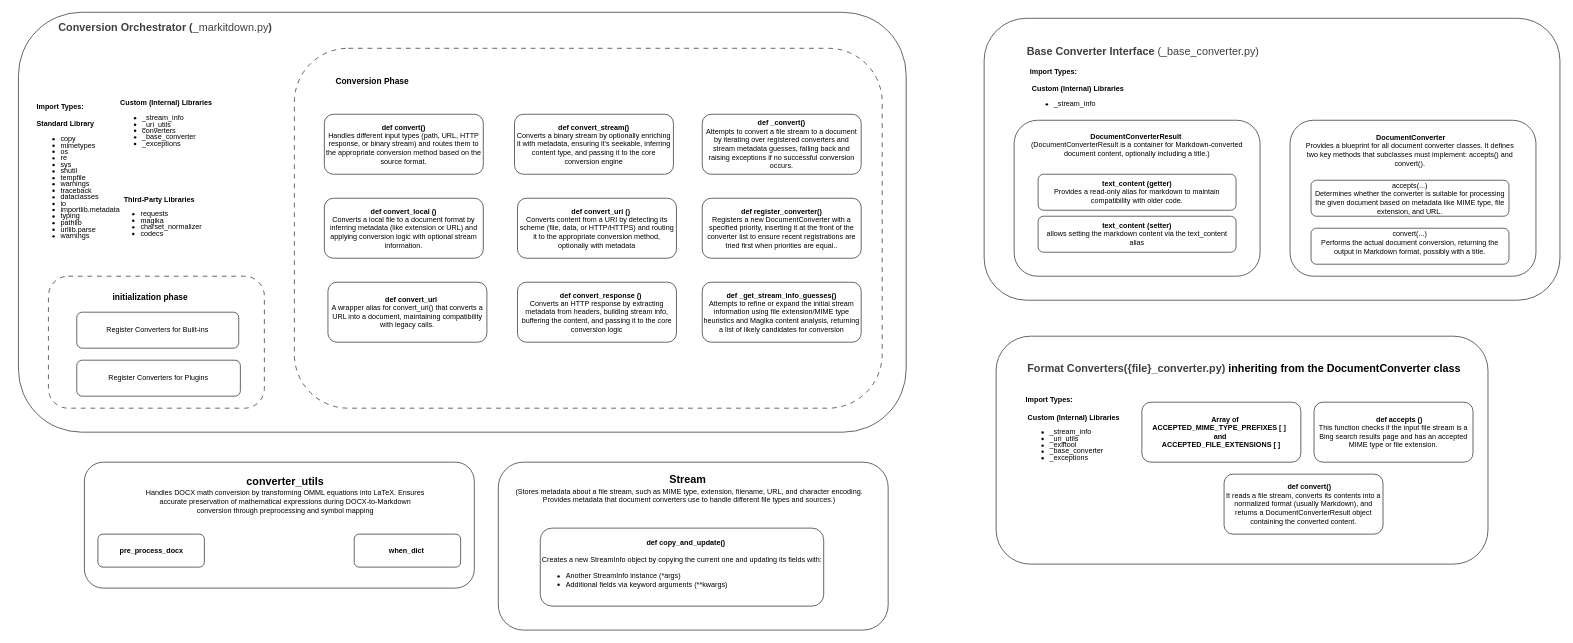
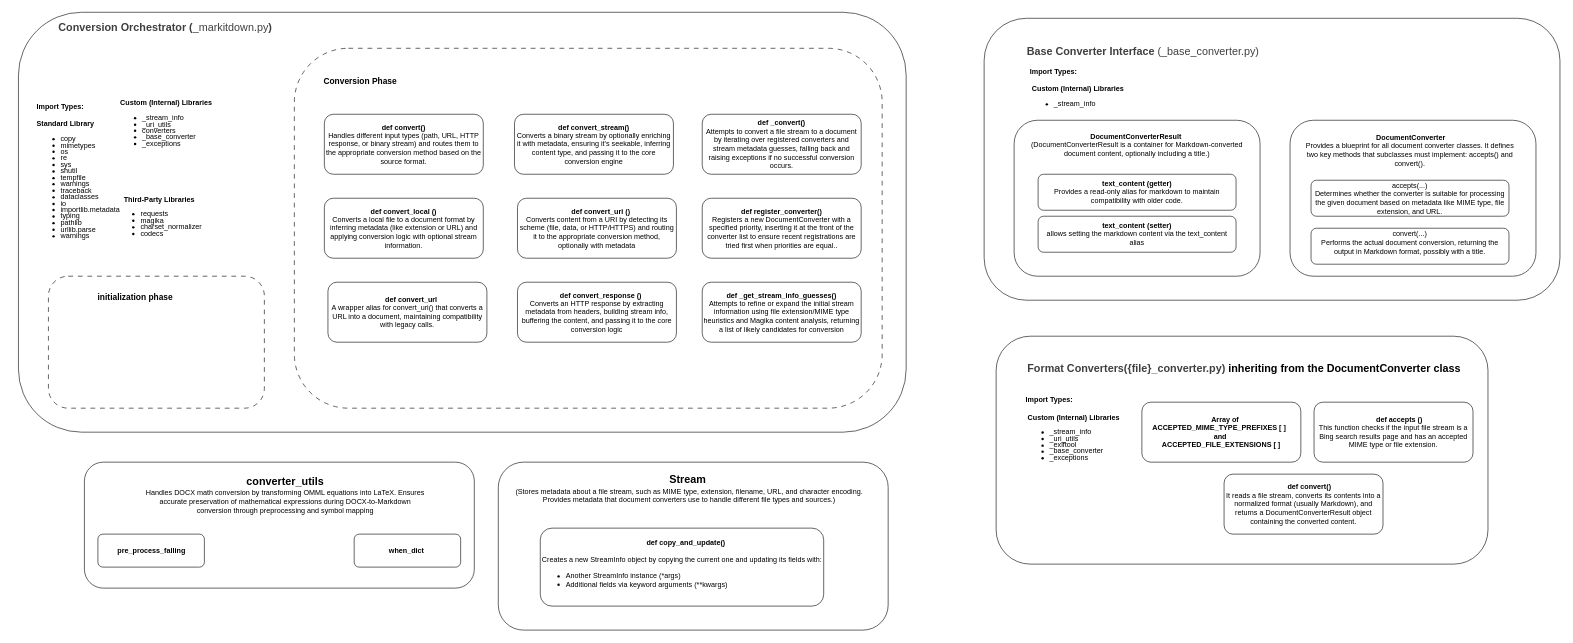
(372, 81) -> (360, 81)
(150, 297) -> (135, 297)
(158, 330) -> none
(158, 378) -> none
(152, 551) -> (152, 551)
